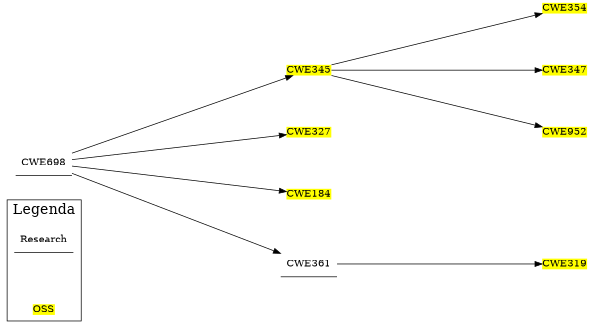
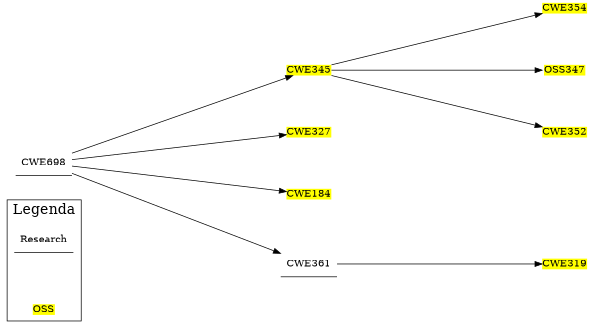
(565, 70) -> (565, 70)
(565, 132) -> (565, 132)
